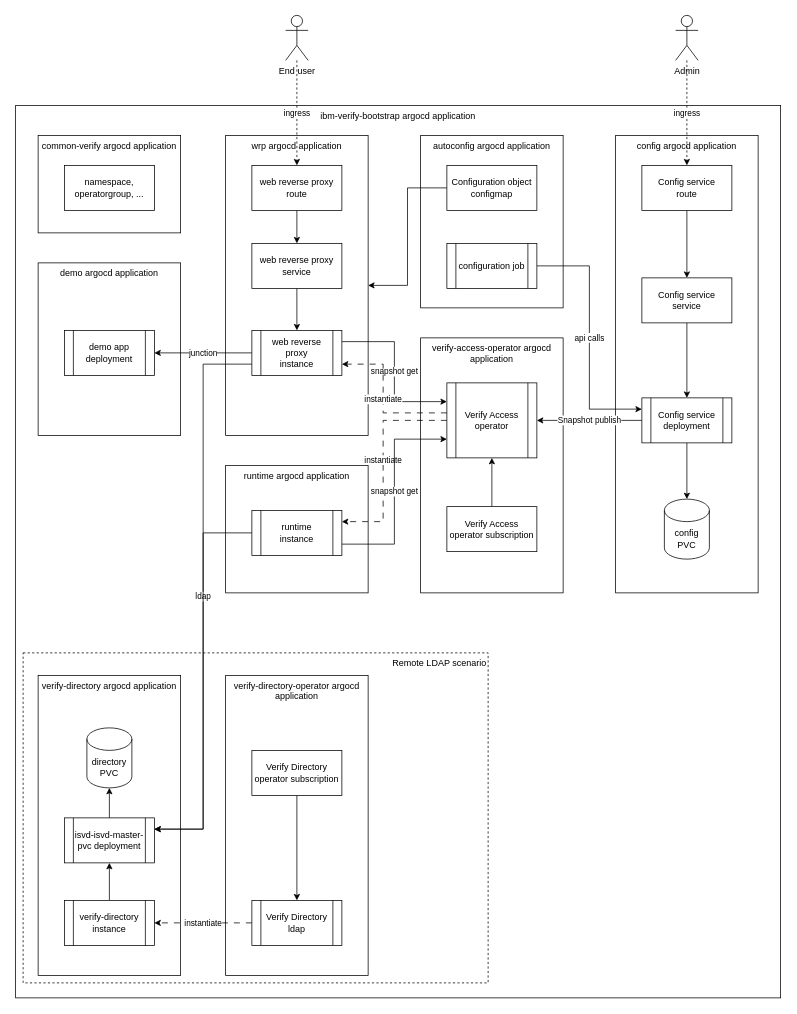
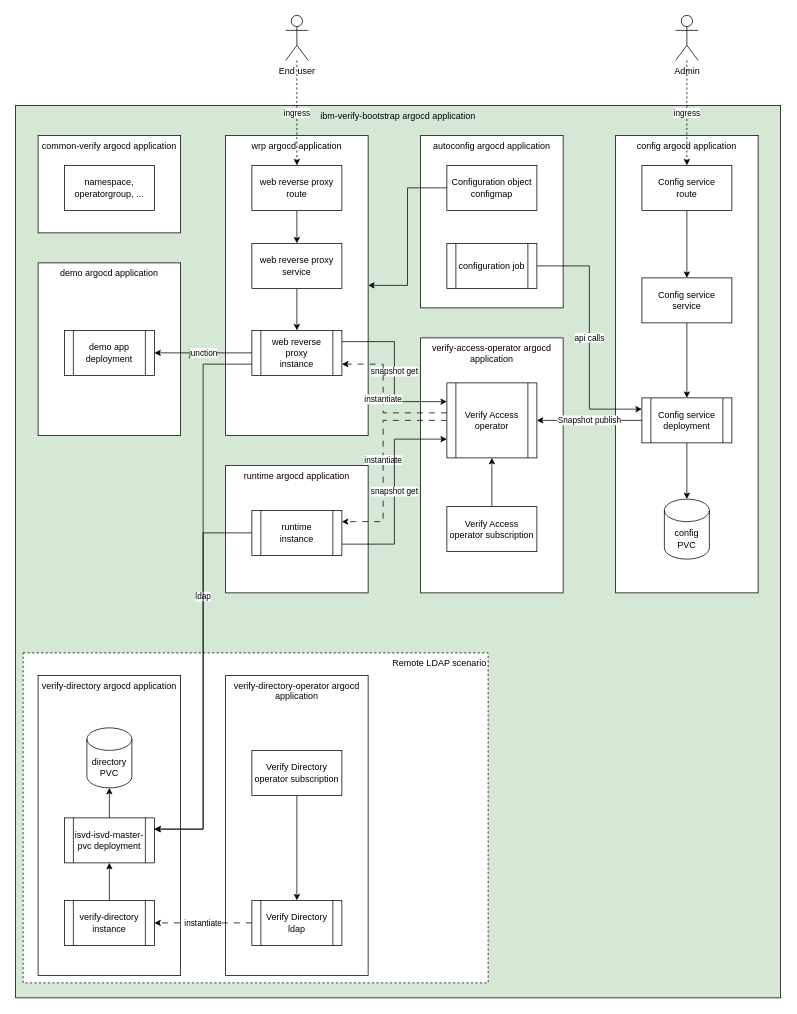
(398, 552) -> (398, 552)
